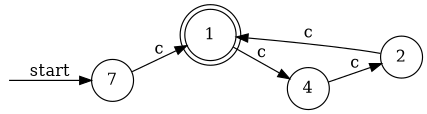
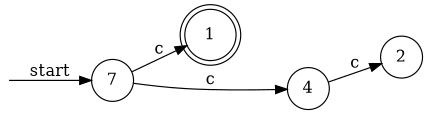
(315, 45) -> none
(256, 60) -> (204, 89)
